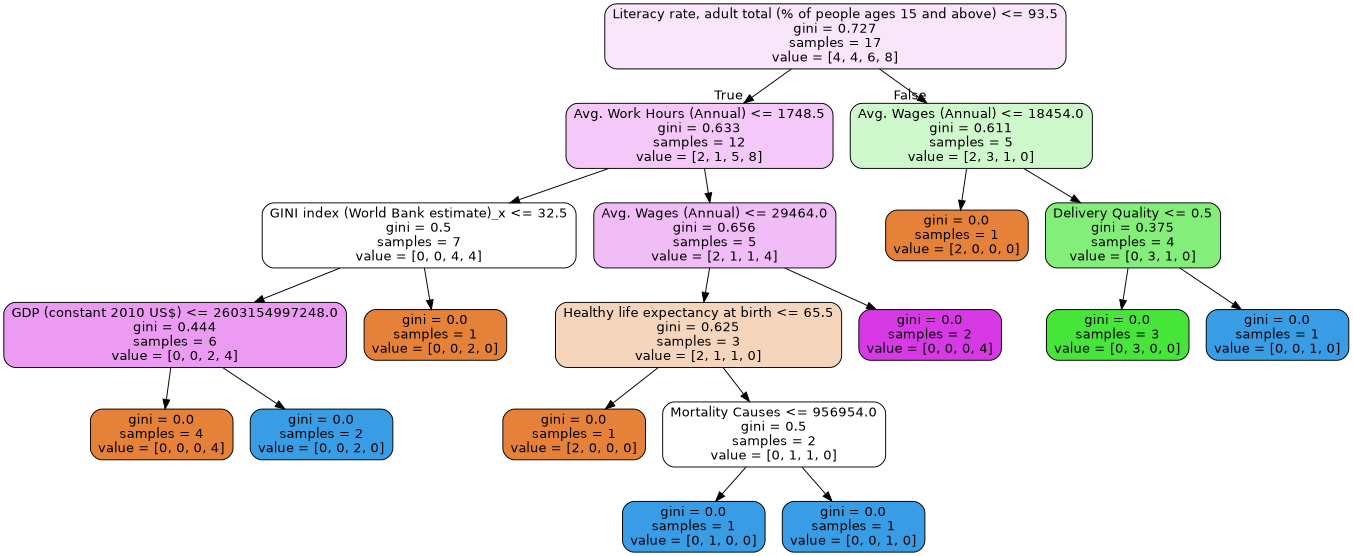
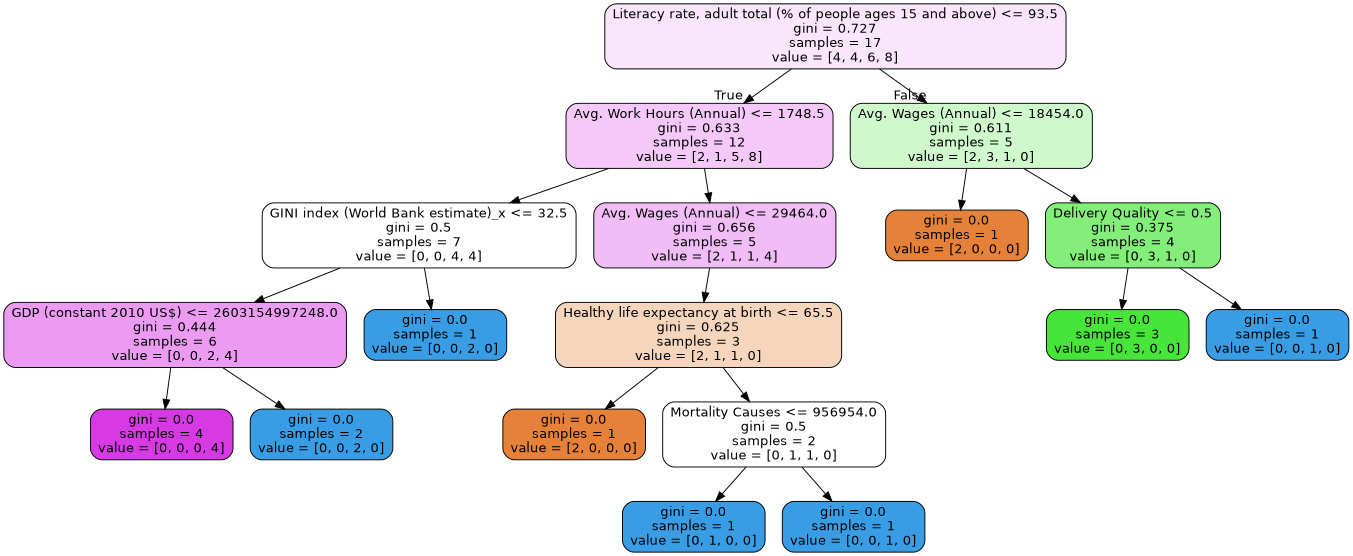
(435, 335) -> (435, 335)
(930, 335) -> none
(162, 434) -> (162, 434)
